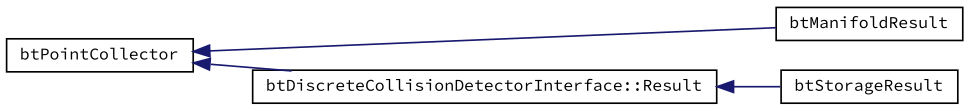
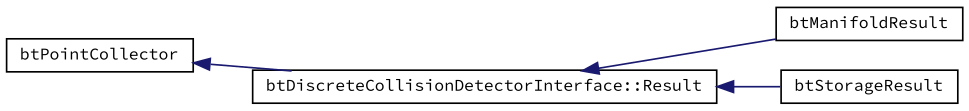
(493, 39) -> (687, 54)
